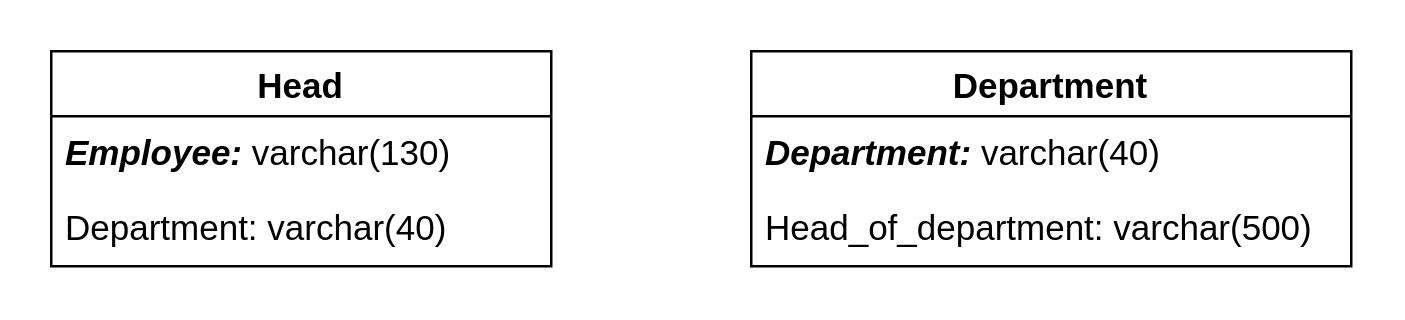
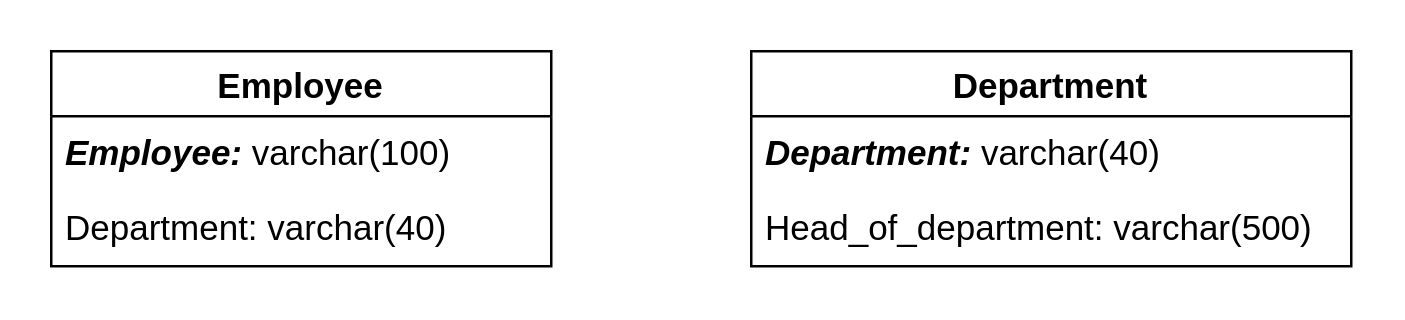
(300, 86) -> (300, 86)
(268, 155) -> (268, 155)
